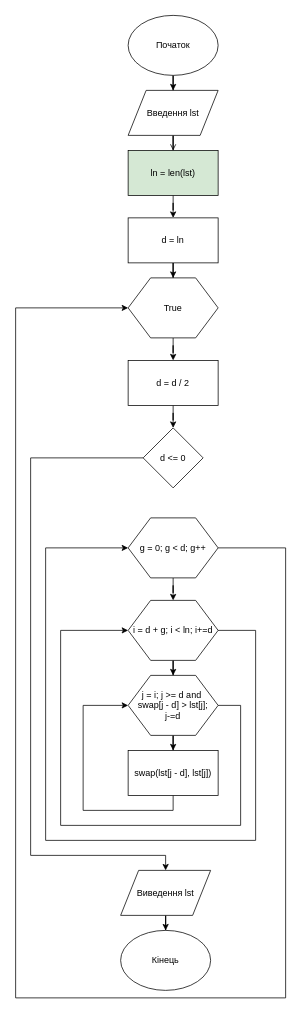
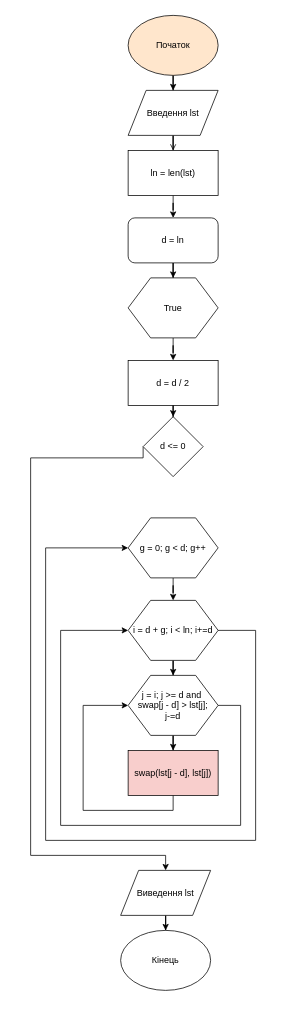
(173, 45) -> (173, 45)
(173, 173) -> (173, 173)
(173, 240) -> (173, 240)
(173, 458) -> (173, 447)
(15, 654) -> none
(173, 773) -> (173, 773)
